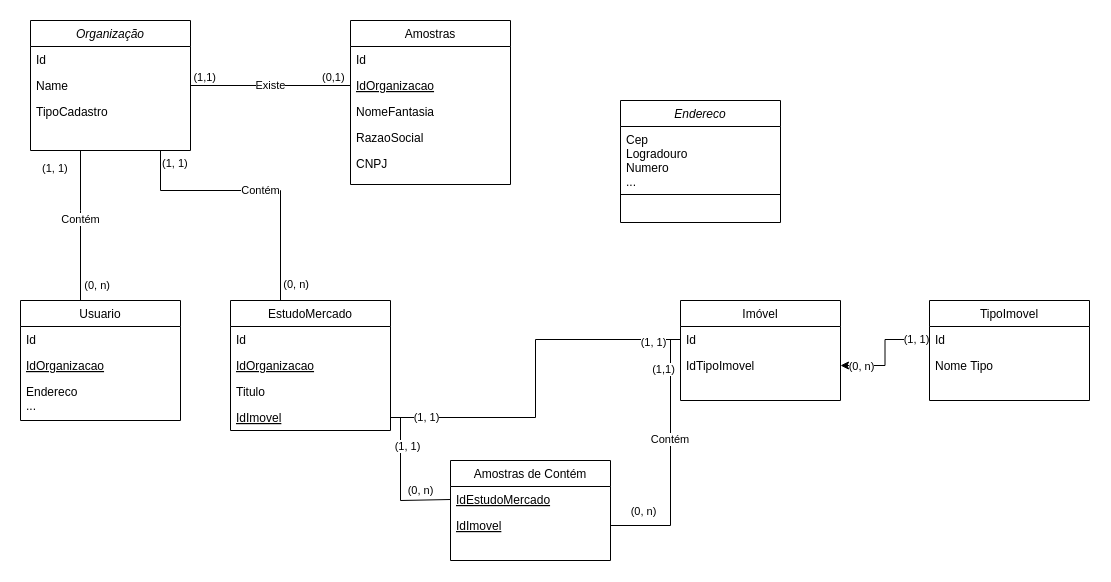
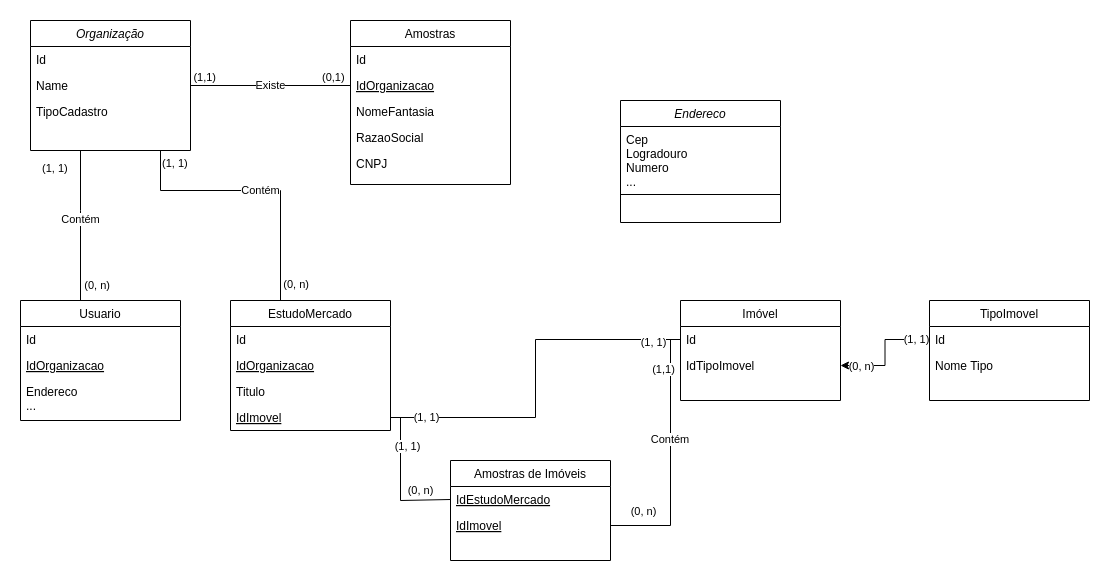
(530, 474) -> (530, 474)
